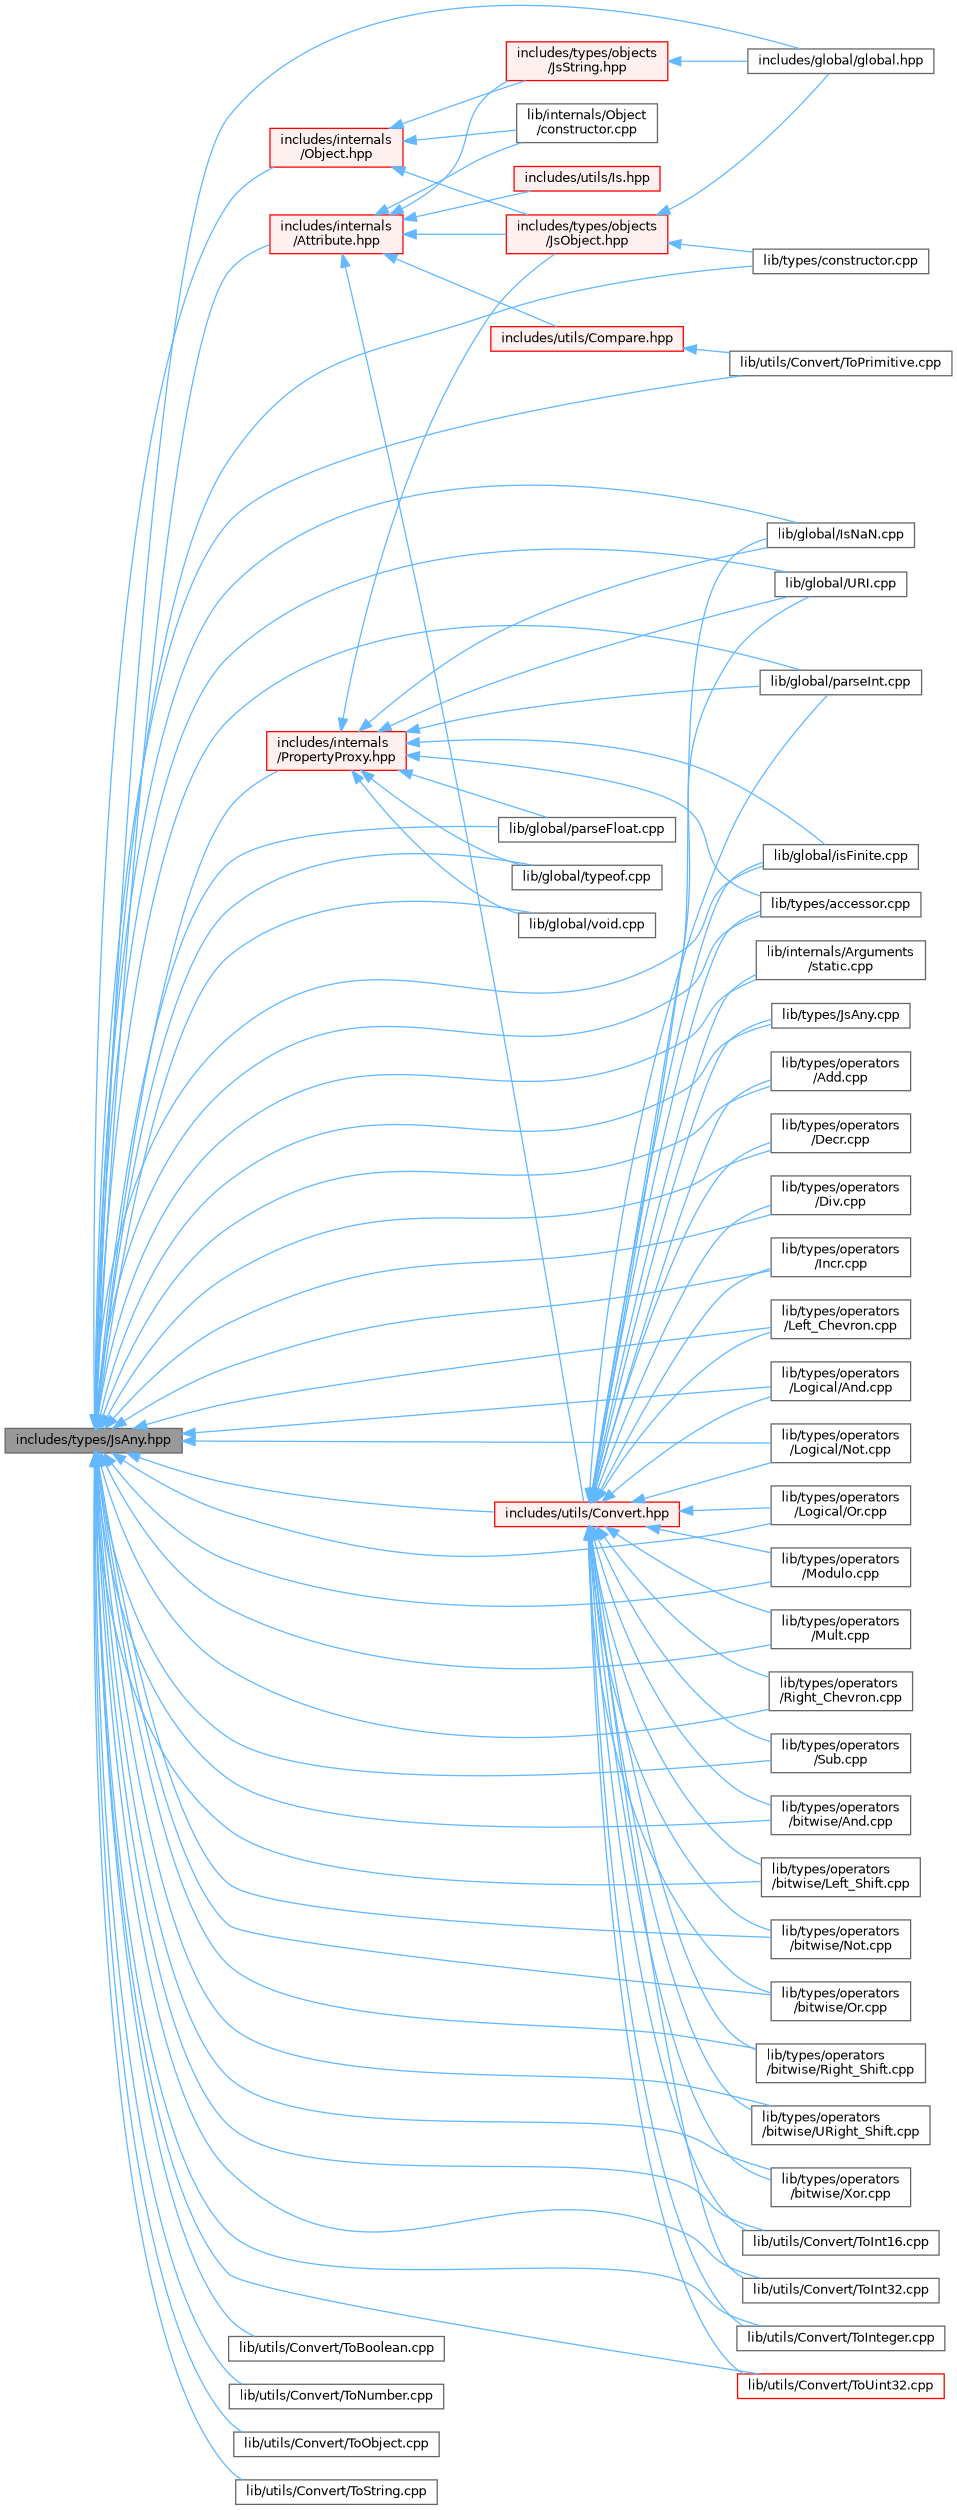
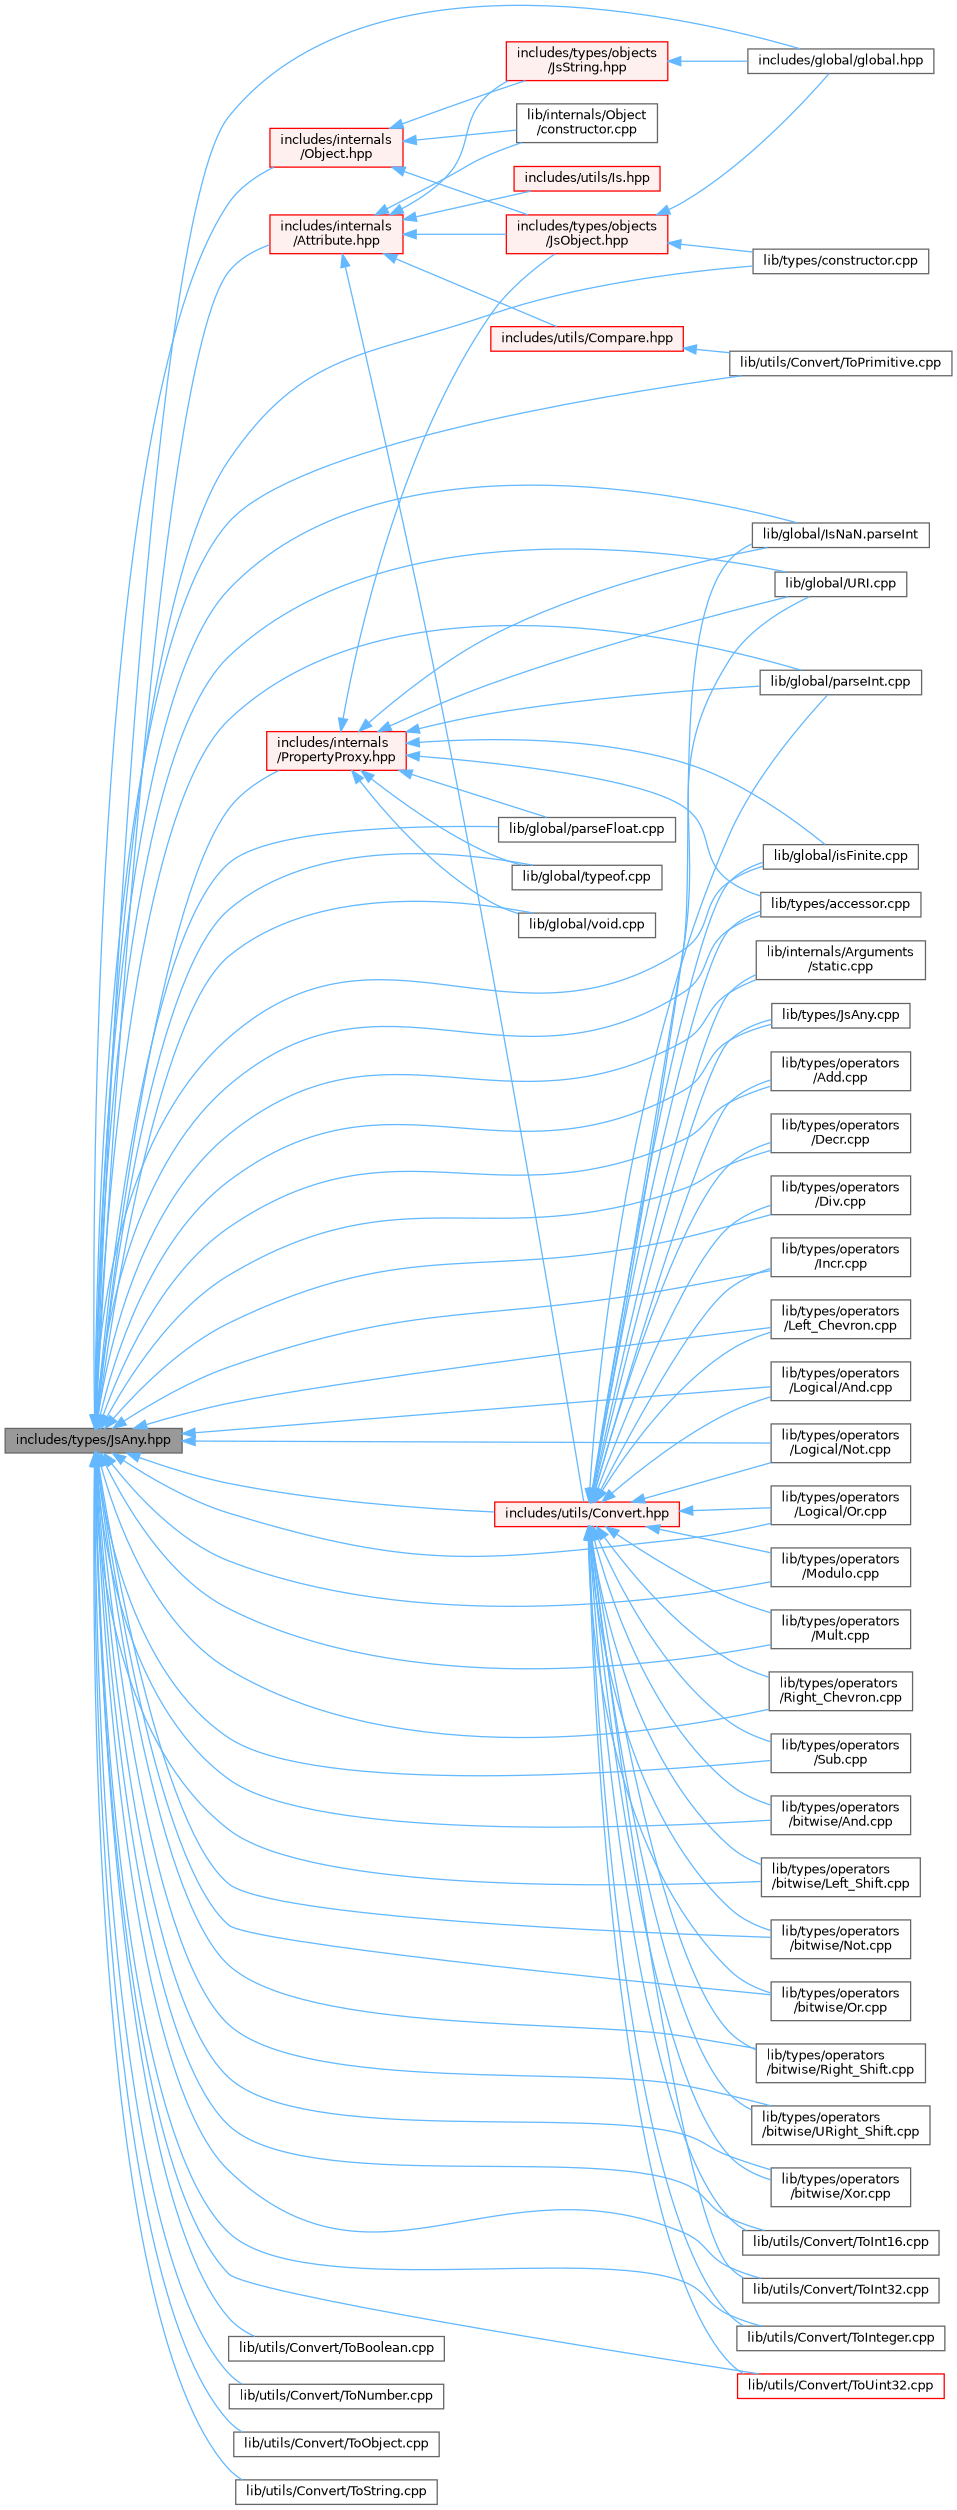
(841, 535) -> (841, 535)
